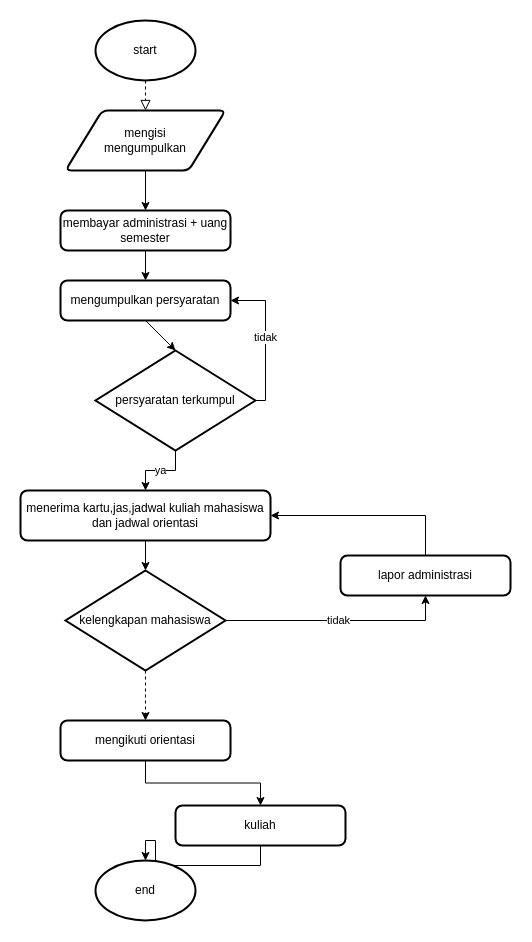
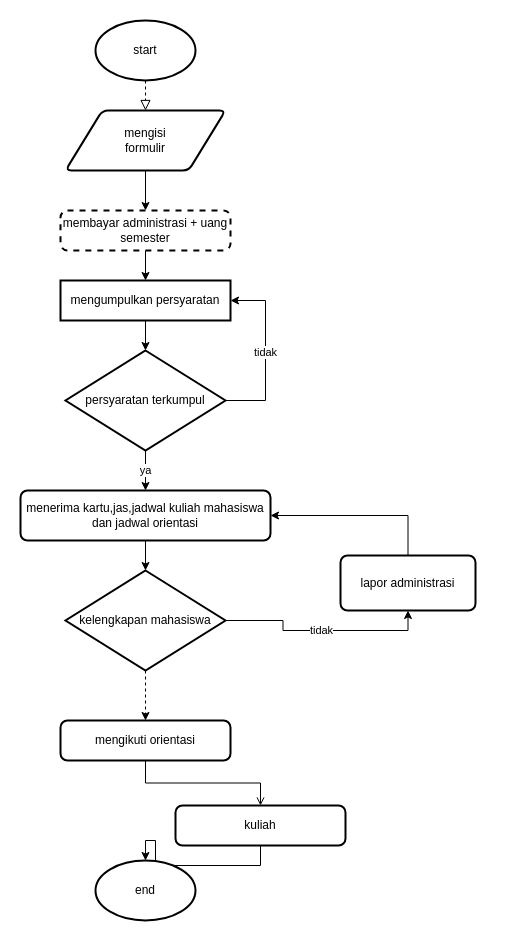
(146, 141) -> (146, 141)
(146, 231) -> (146, 231)
(146, 301) -> (146, 301)
(176, 401) -> (146, 401)
(426, 576) -> (408, 583)
(261, 797) -> (261, 799)
